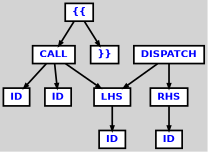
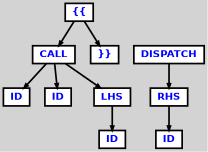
(142, 75) -> none
